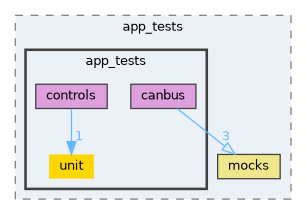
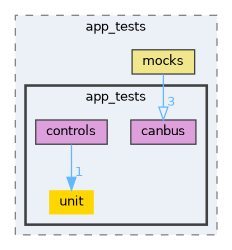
(198, 125) -> (163, 94)
